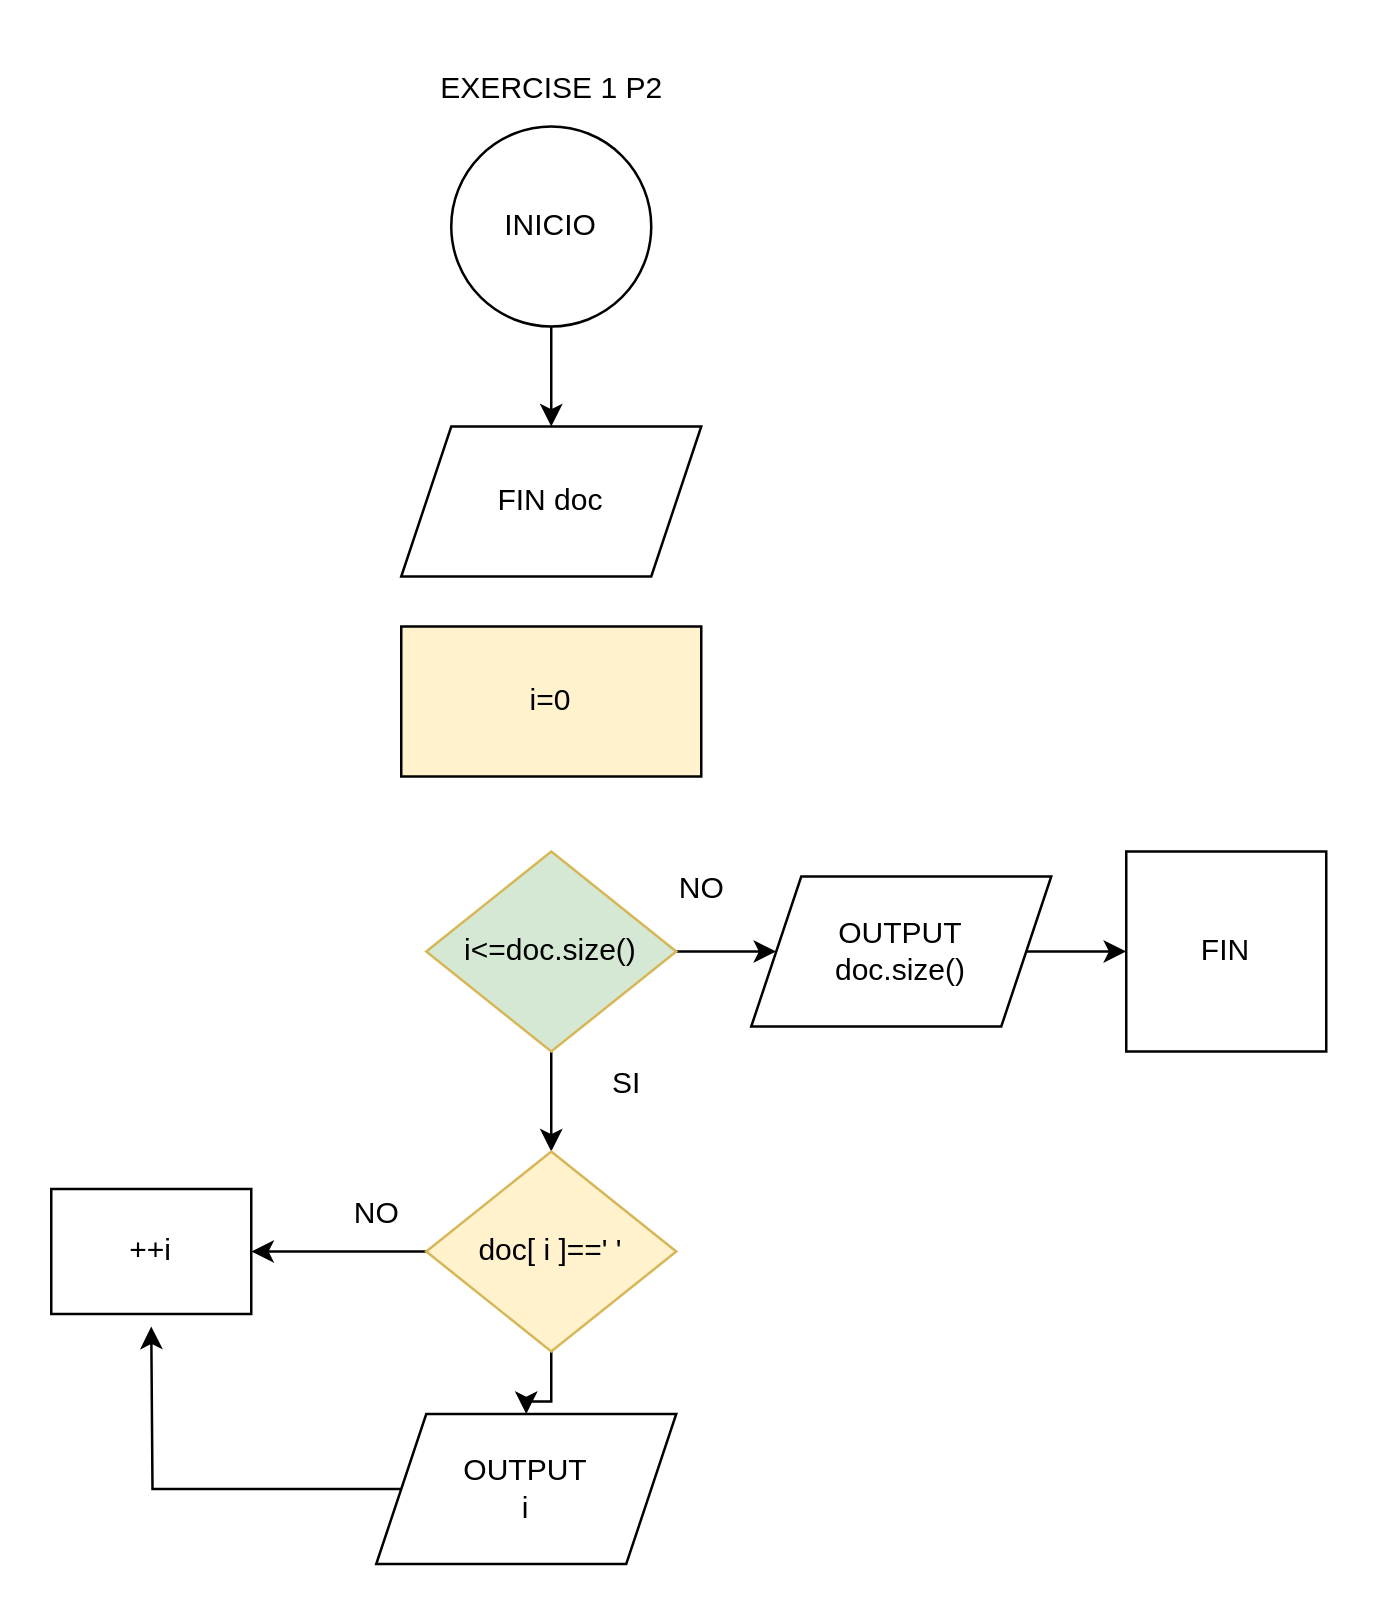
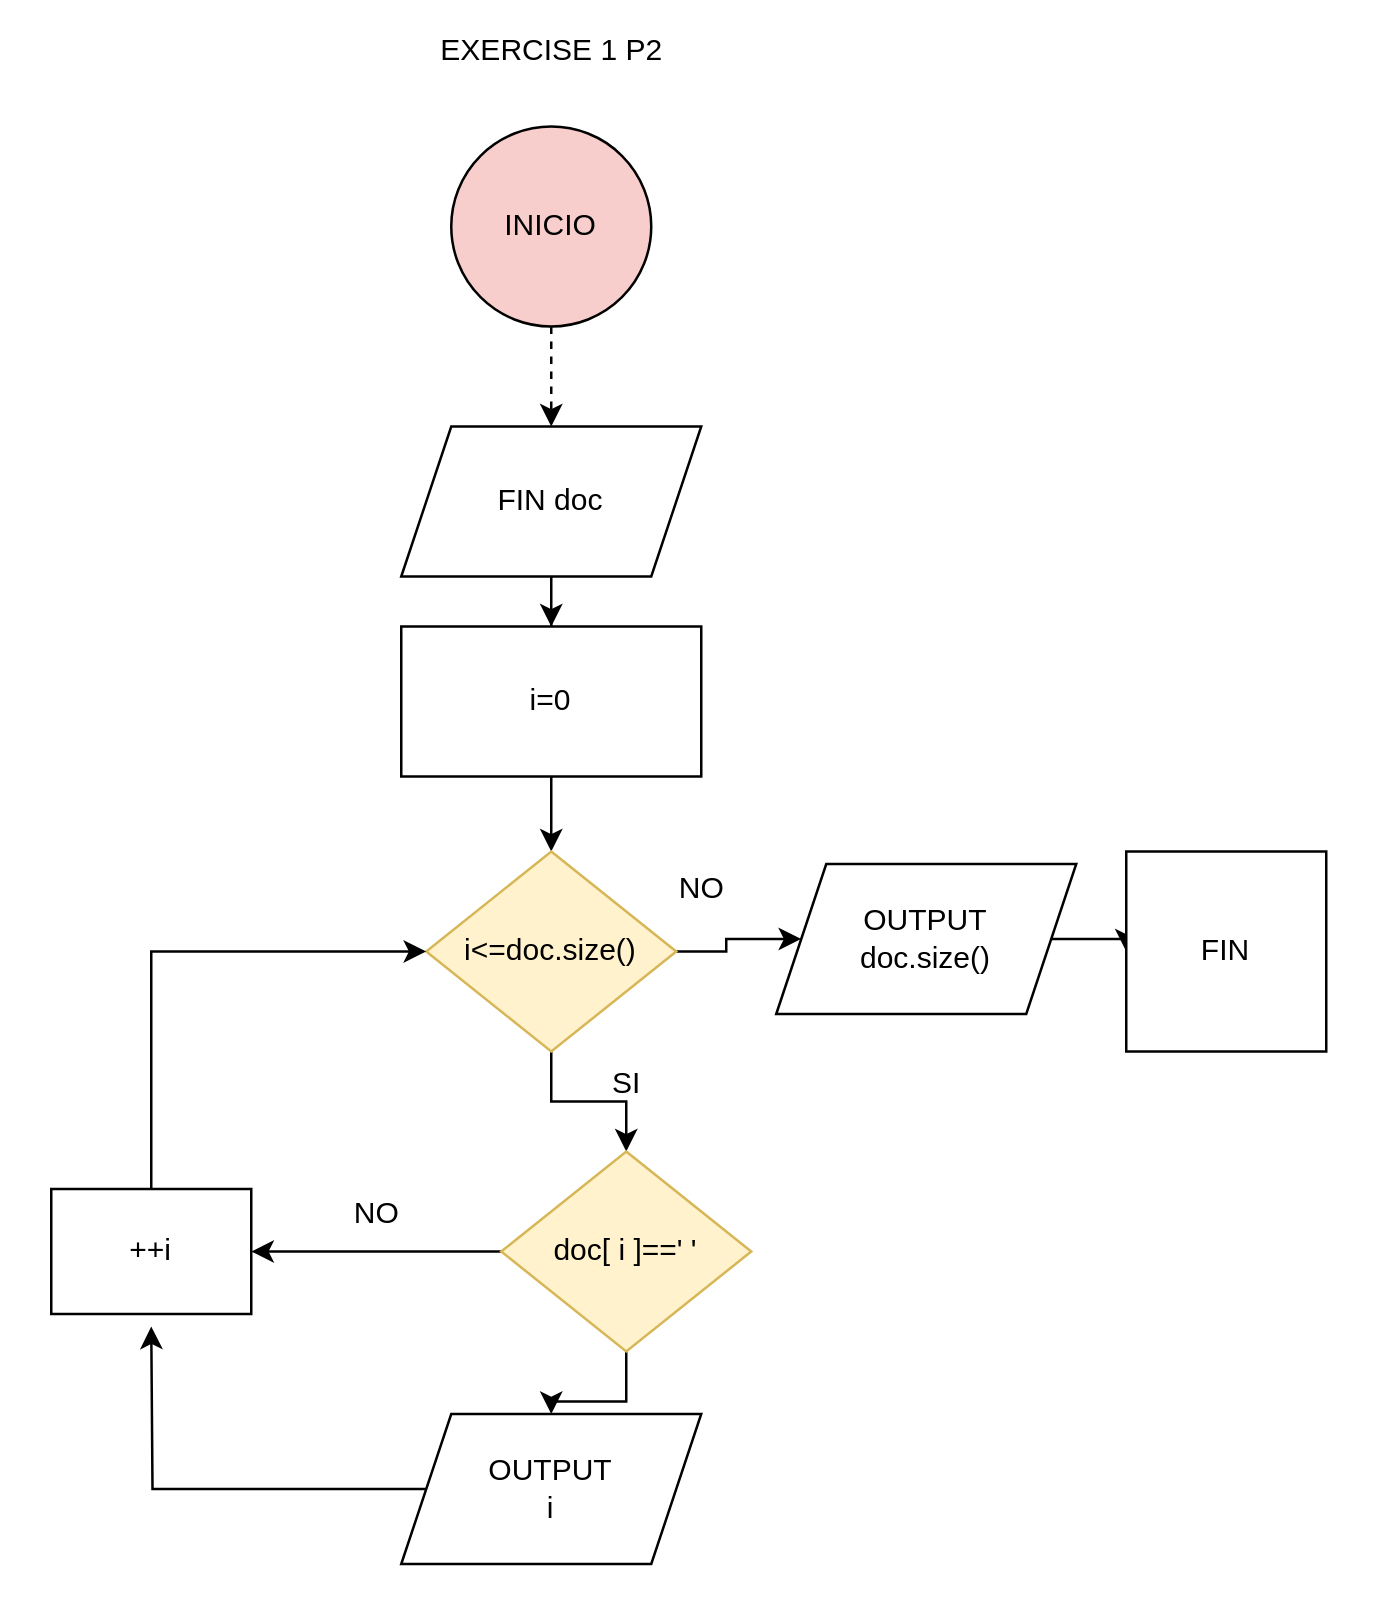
(551, 89) -> (551, 51)
(551, 226) -> (551, 226)
(551, 367) -> (551, 367)
none -> (551, 609)
(551, 701) -> (551, 701)
none -> (551, 822)
none -> (162, 951)
(551, 951) -> (551, 951)
(901, 951) -> (926, 939)
(551, 1251) -> (626, 1251)
(526, 1489) -> (551, 1489)
